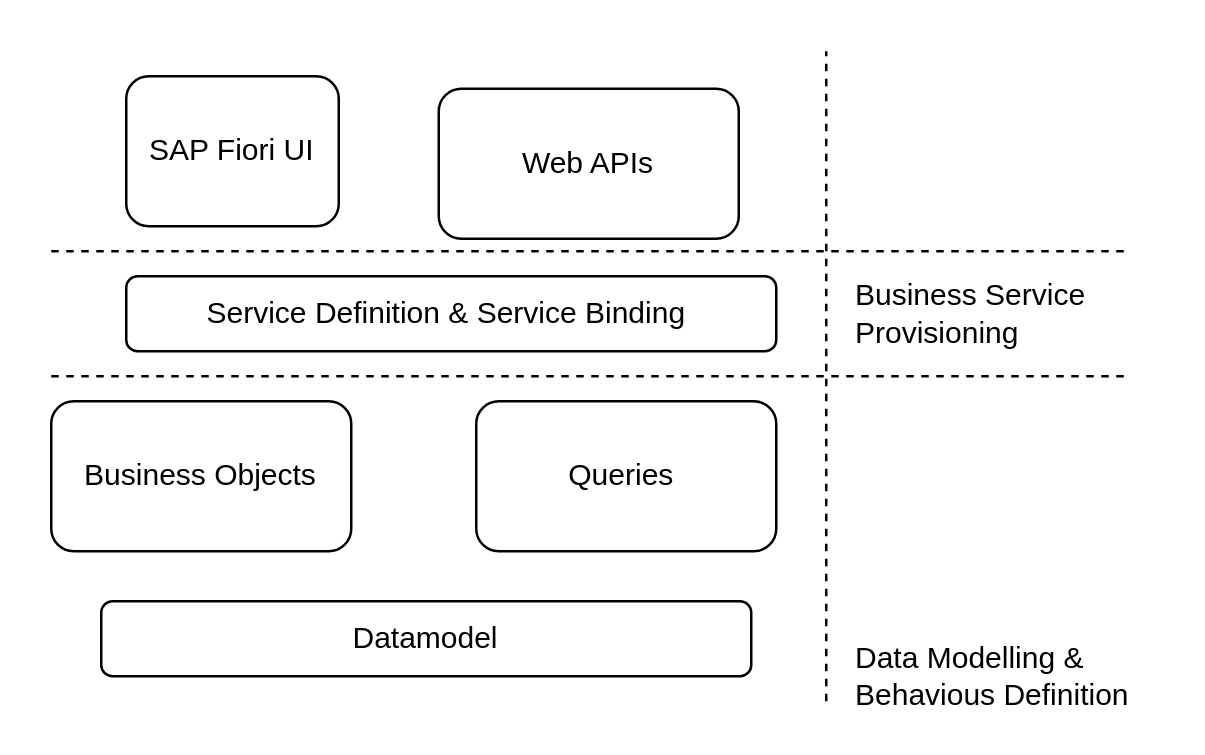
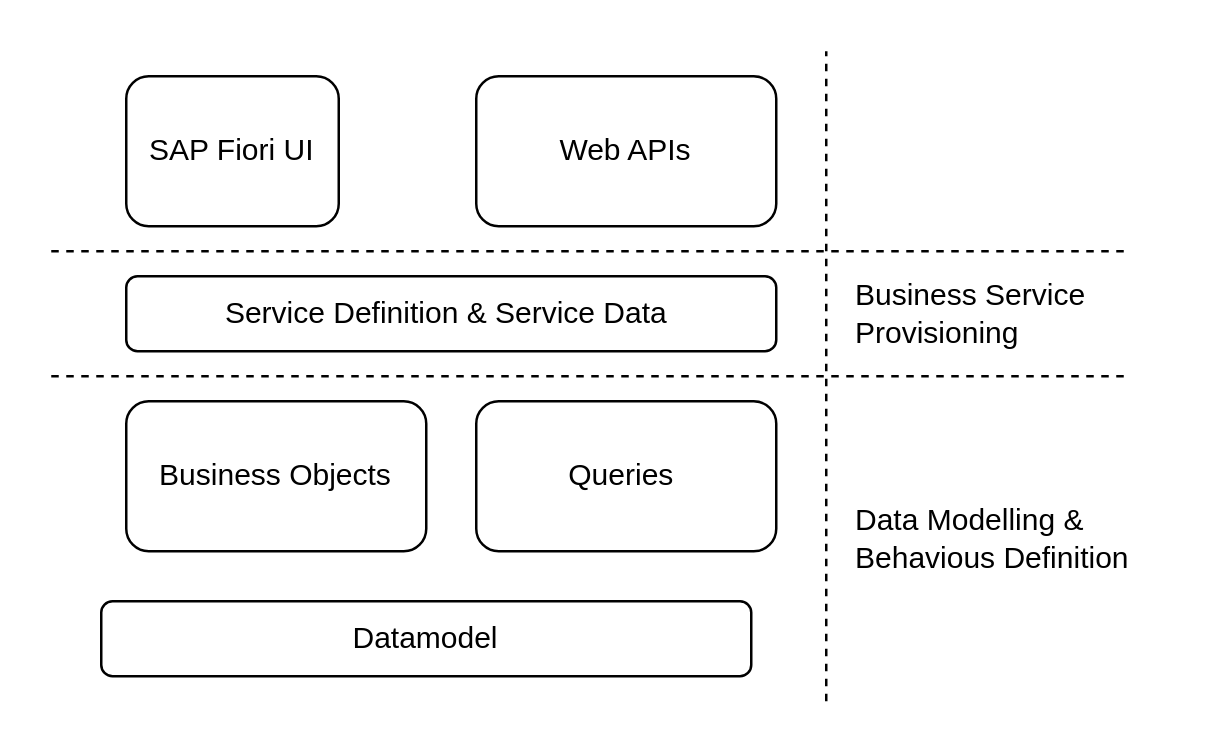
(589, 164) -> (626, 151)
(451, 314) -> (451, 314)
(201, 476) -> (276, 476)
(1001, 676) -> (1001, 539)
